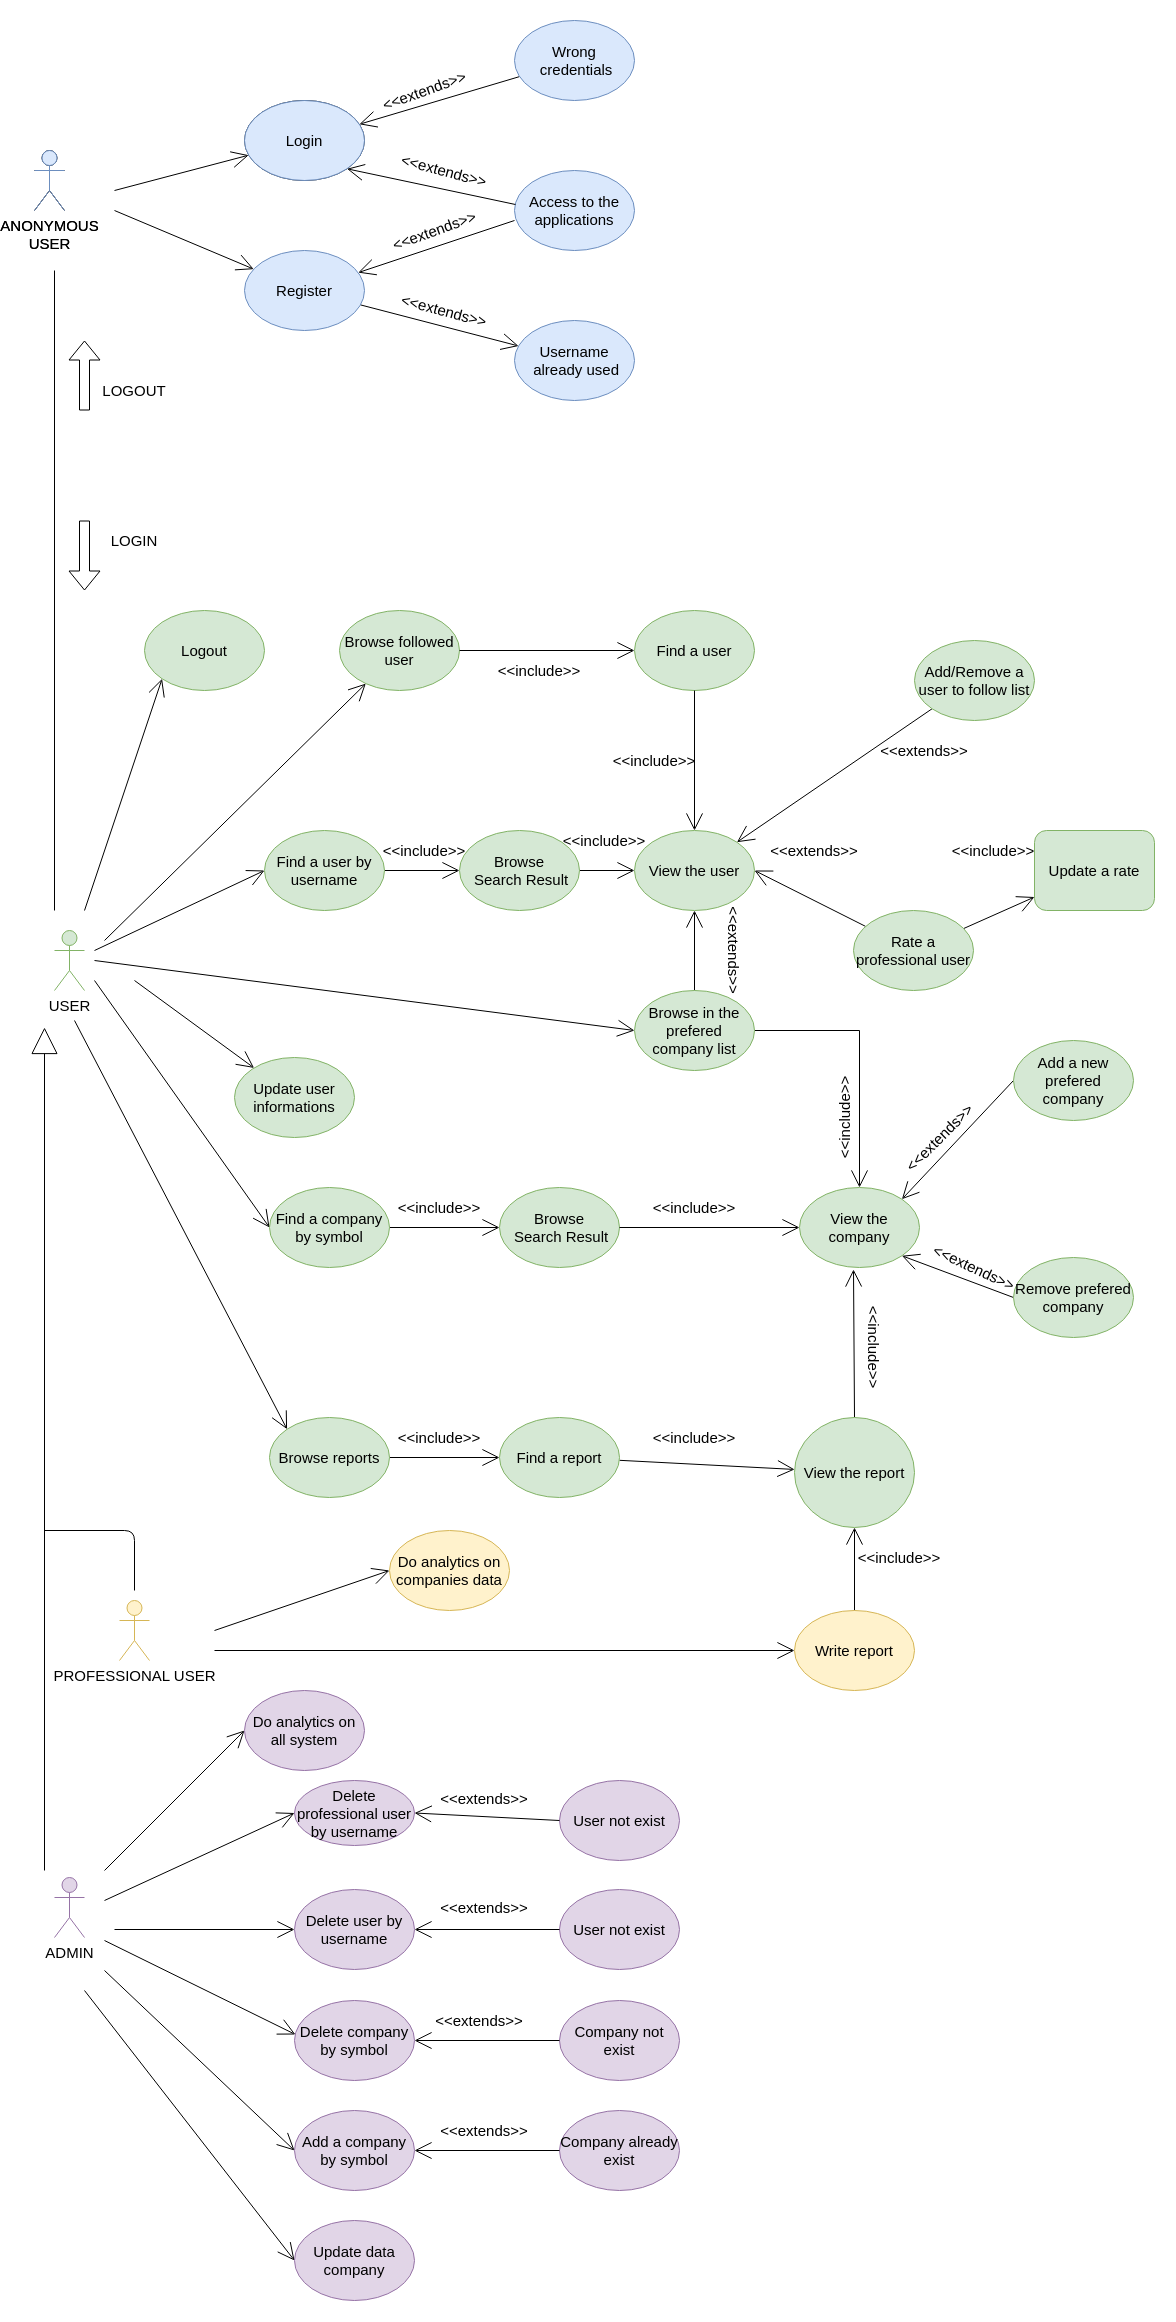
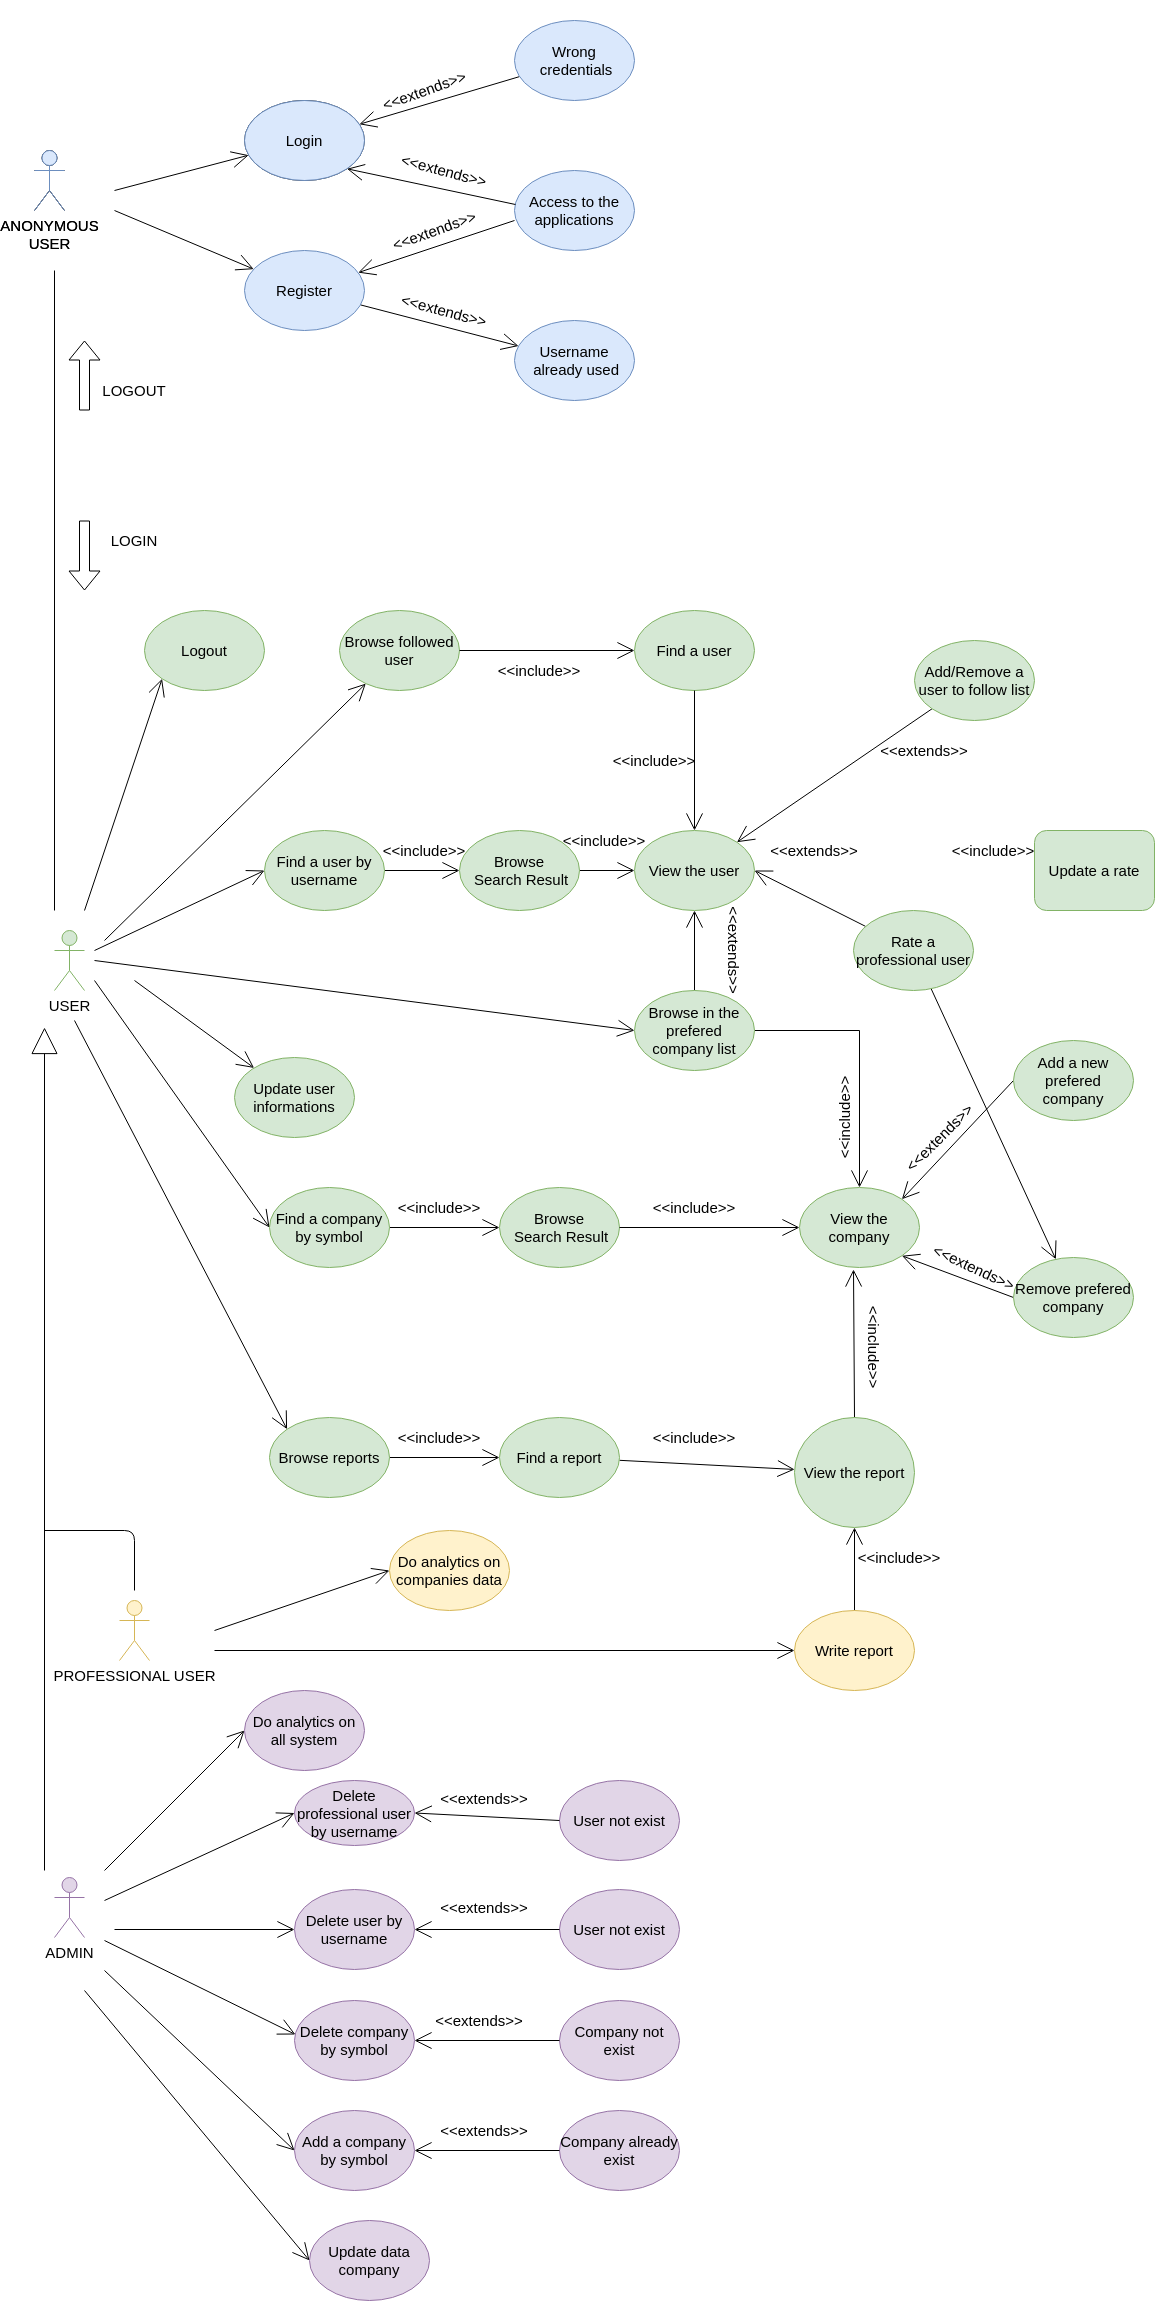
(998, 913) -> (993, 1123)
(355, 2261) -> (370, 2261)
